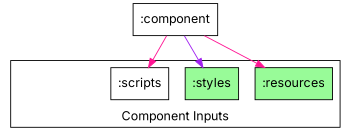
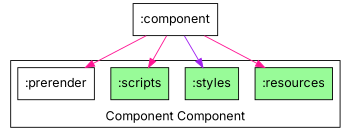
none -> (56, 84)
(140, 84) -> (140, 84)
(175, 117) -> (175, 117)
